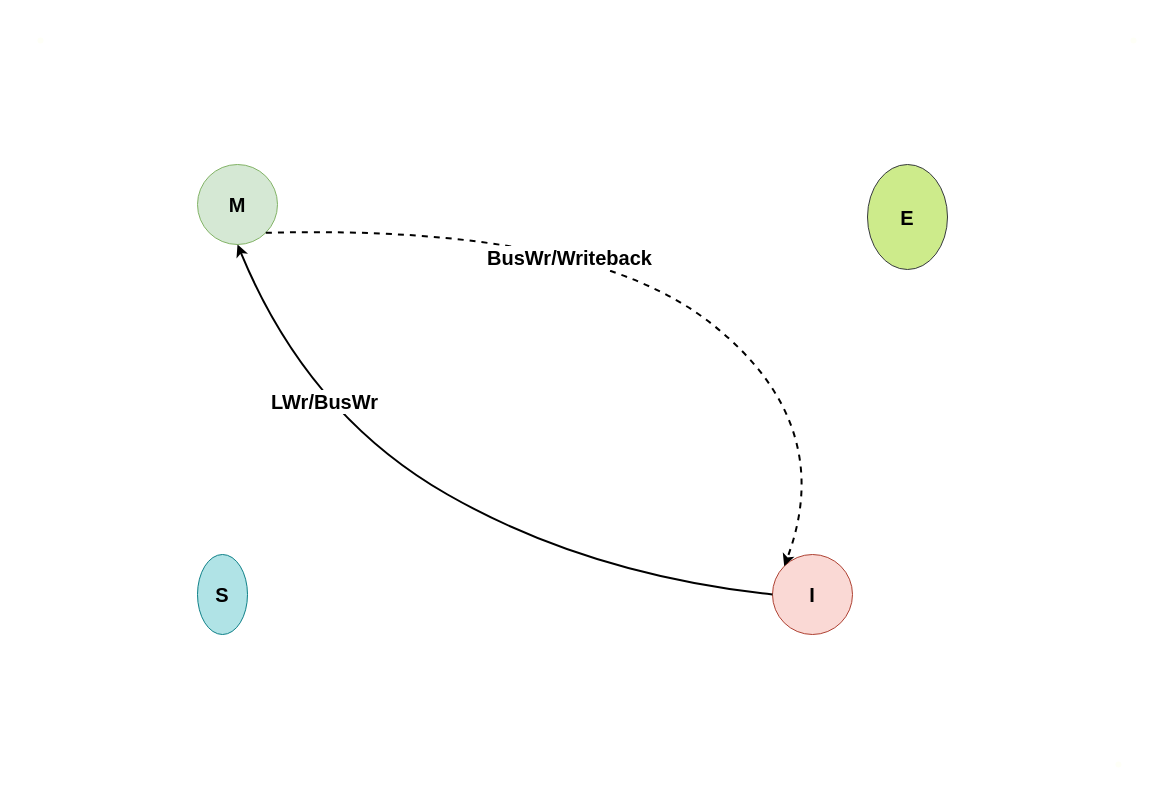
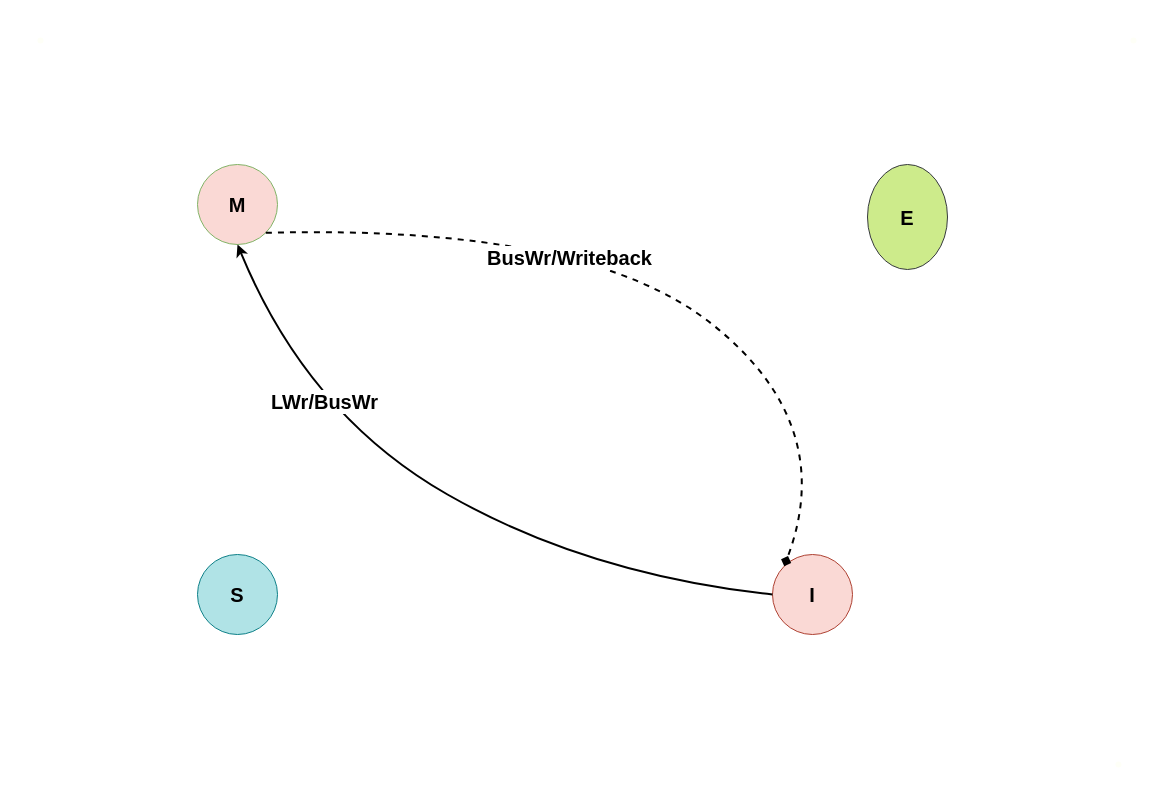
(238, 205) -> (238, 205)
(788, 556) -> (788, 555)
(223, 595) -> (238, 595)
